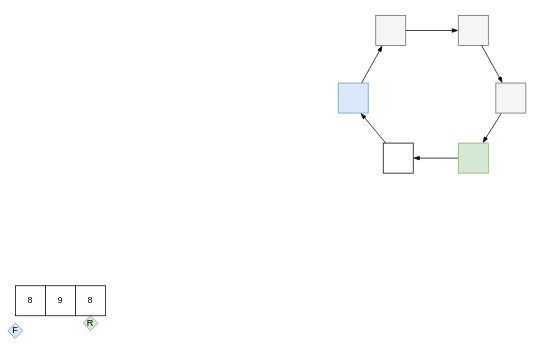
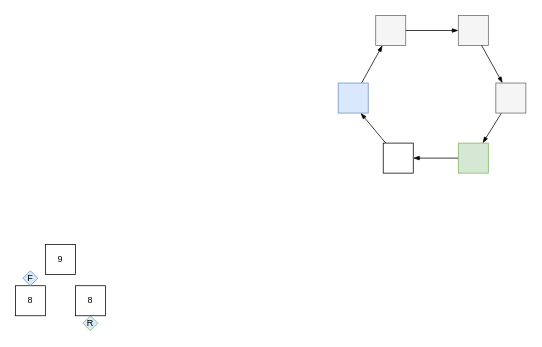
(60, 300) -> (60, 259)
(90, 323) -> (90, 323)
(15, 330) -> (30, 278)
